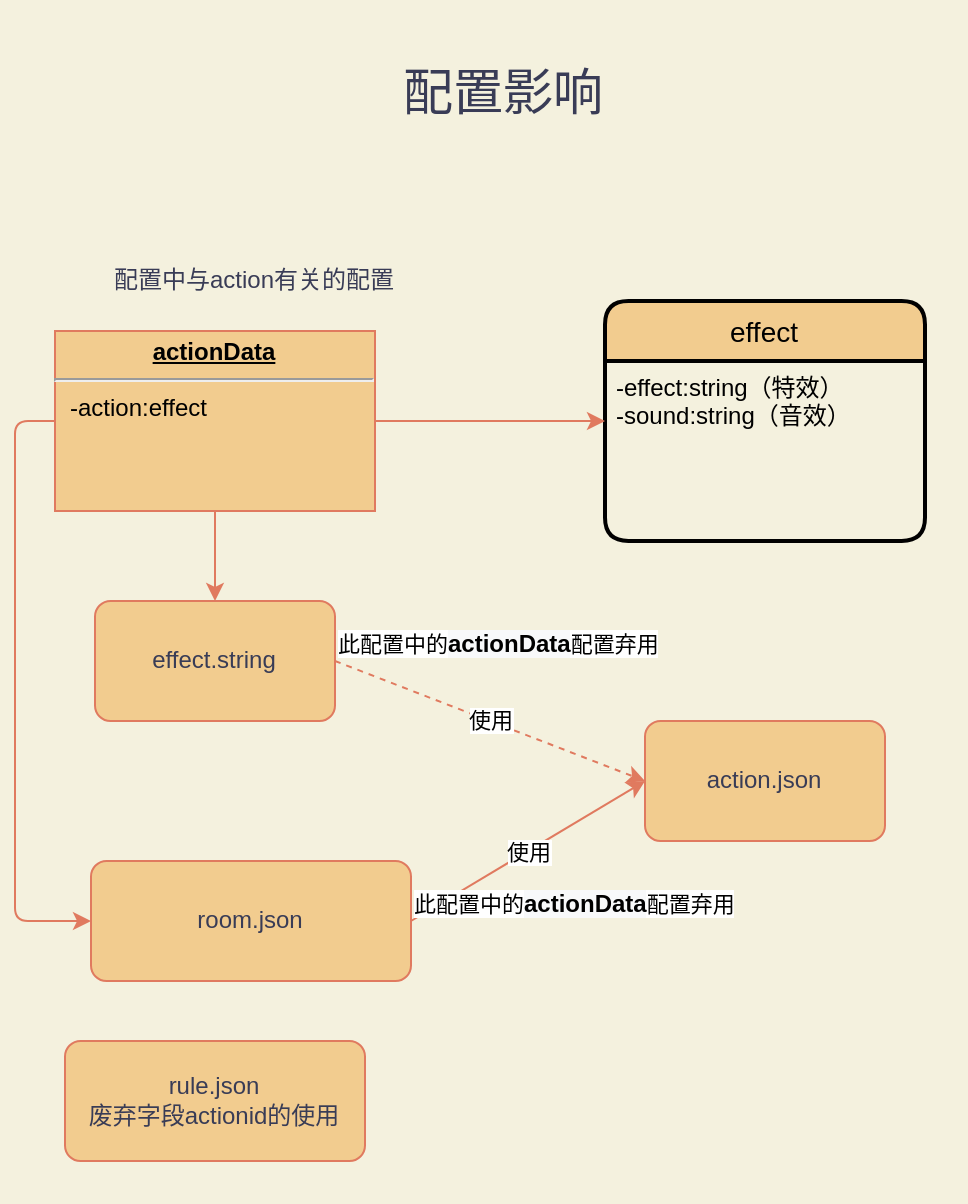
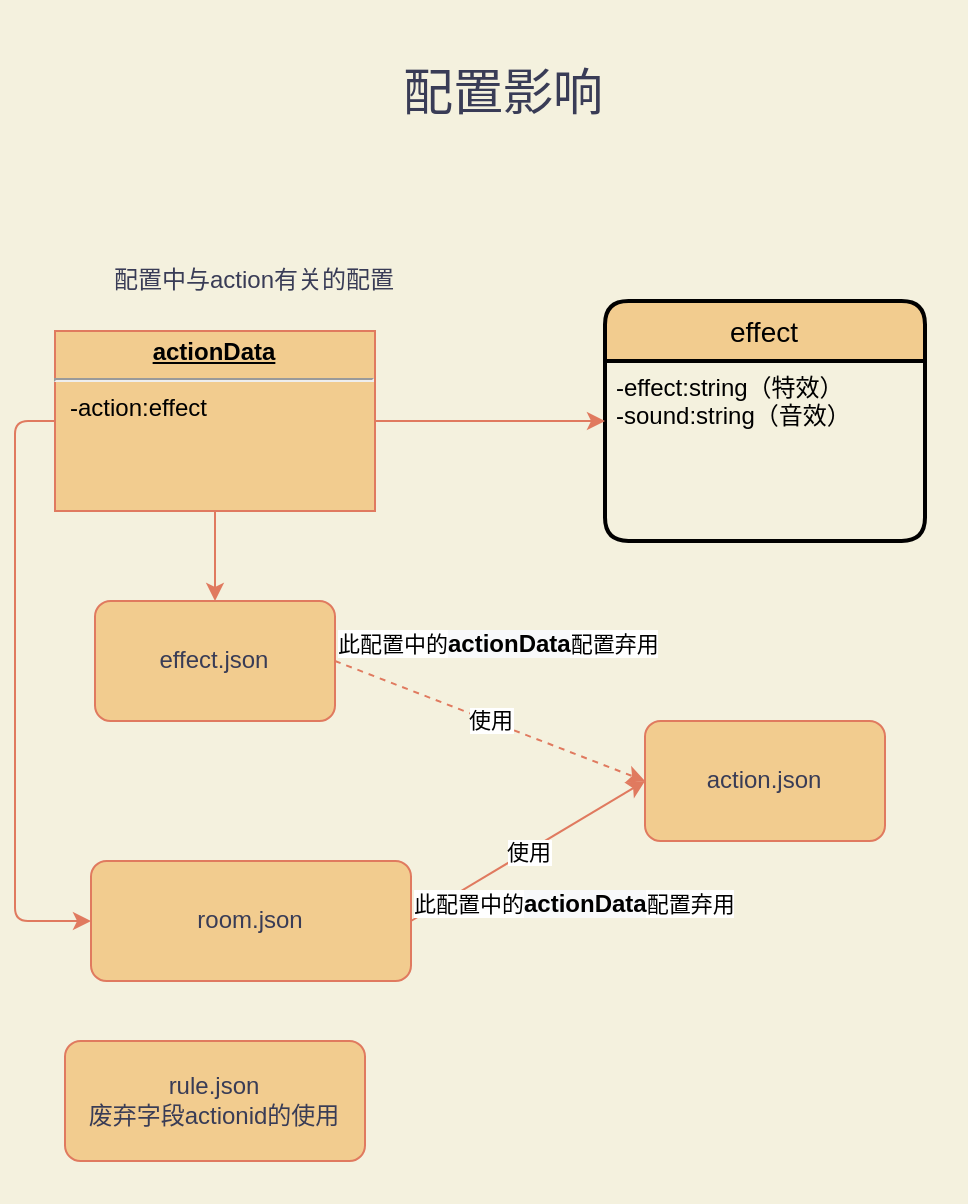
(215, 661) -> (215, 661)
